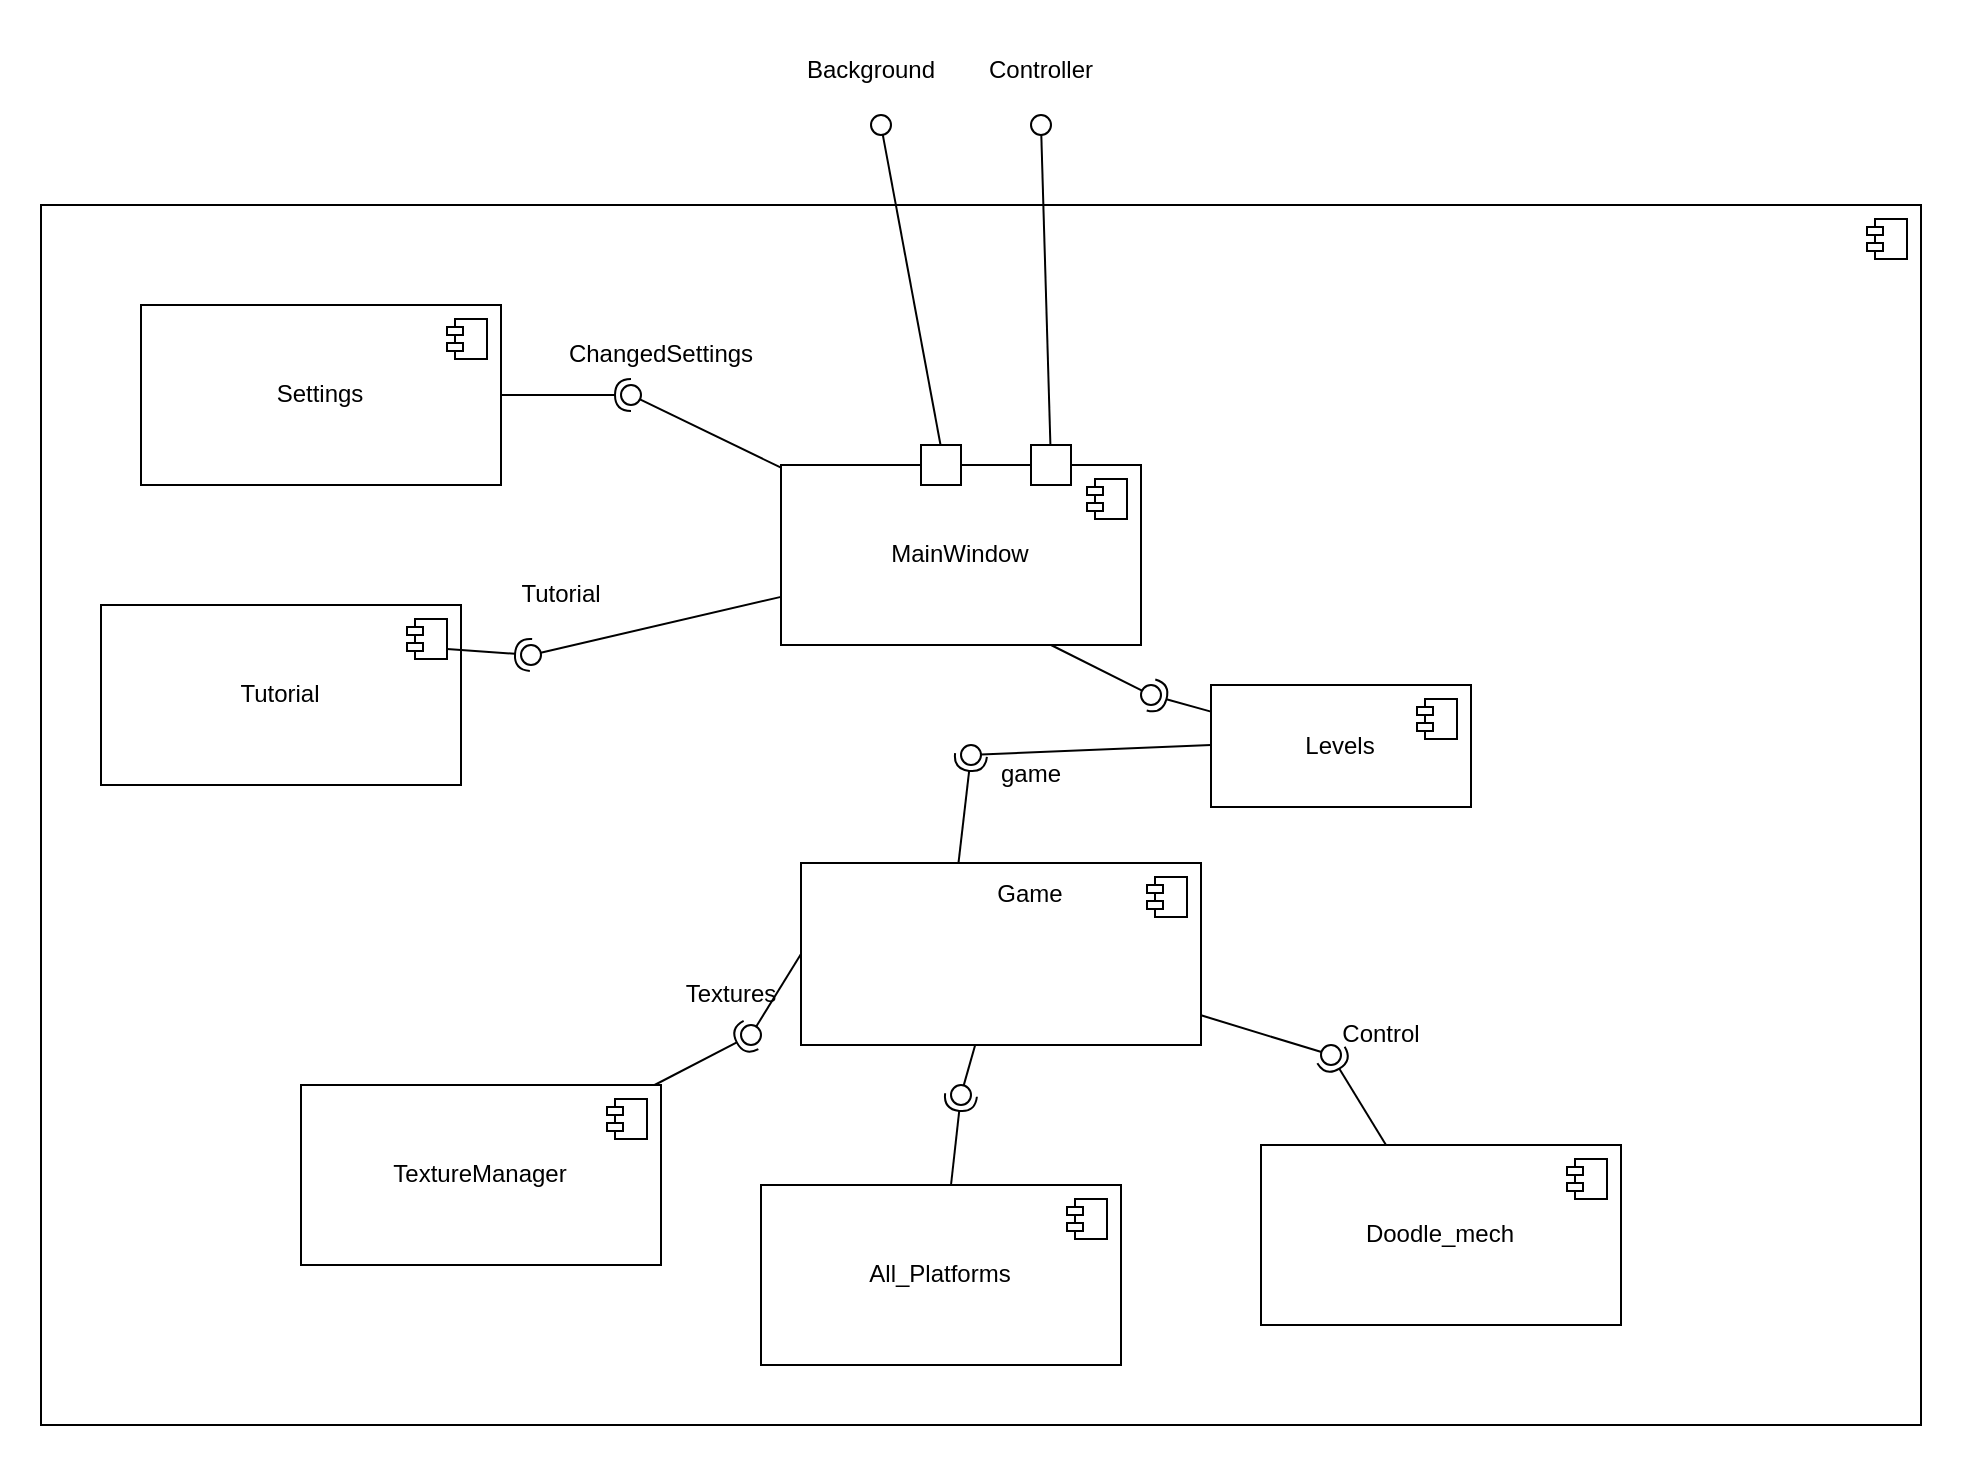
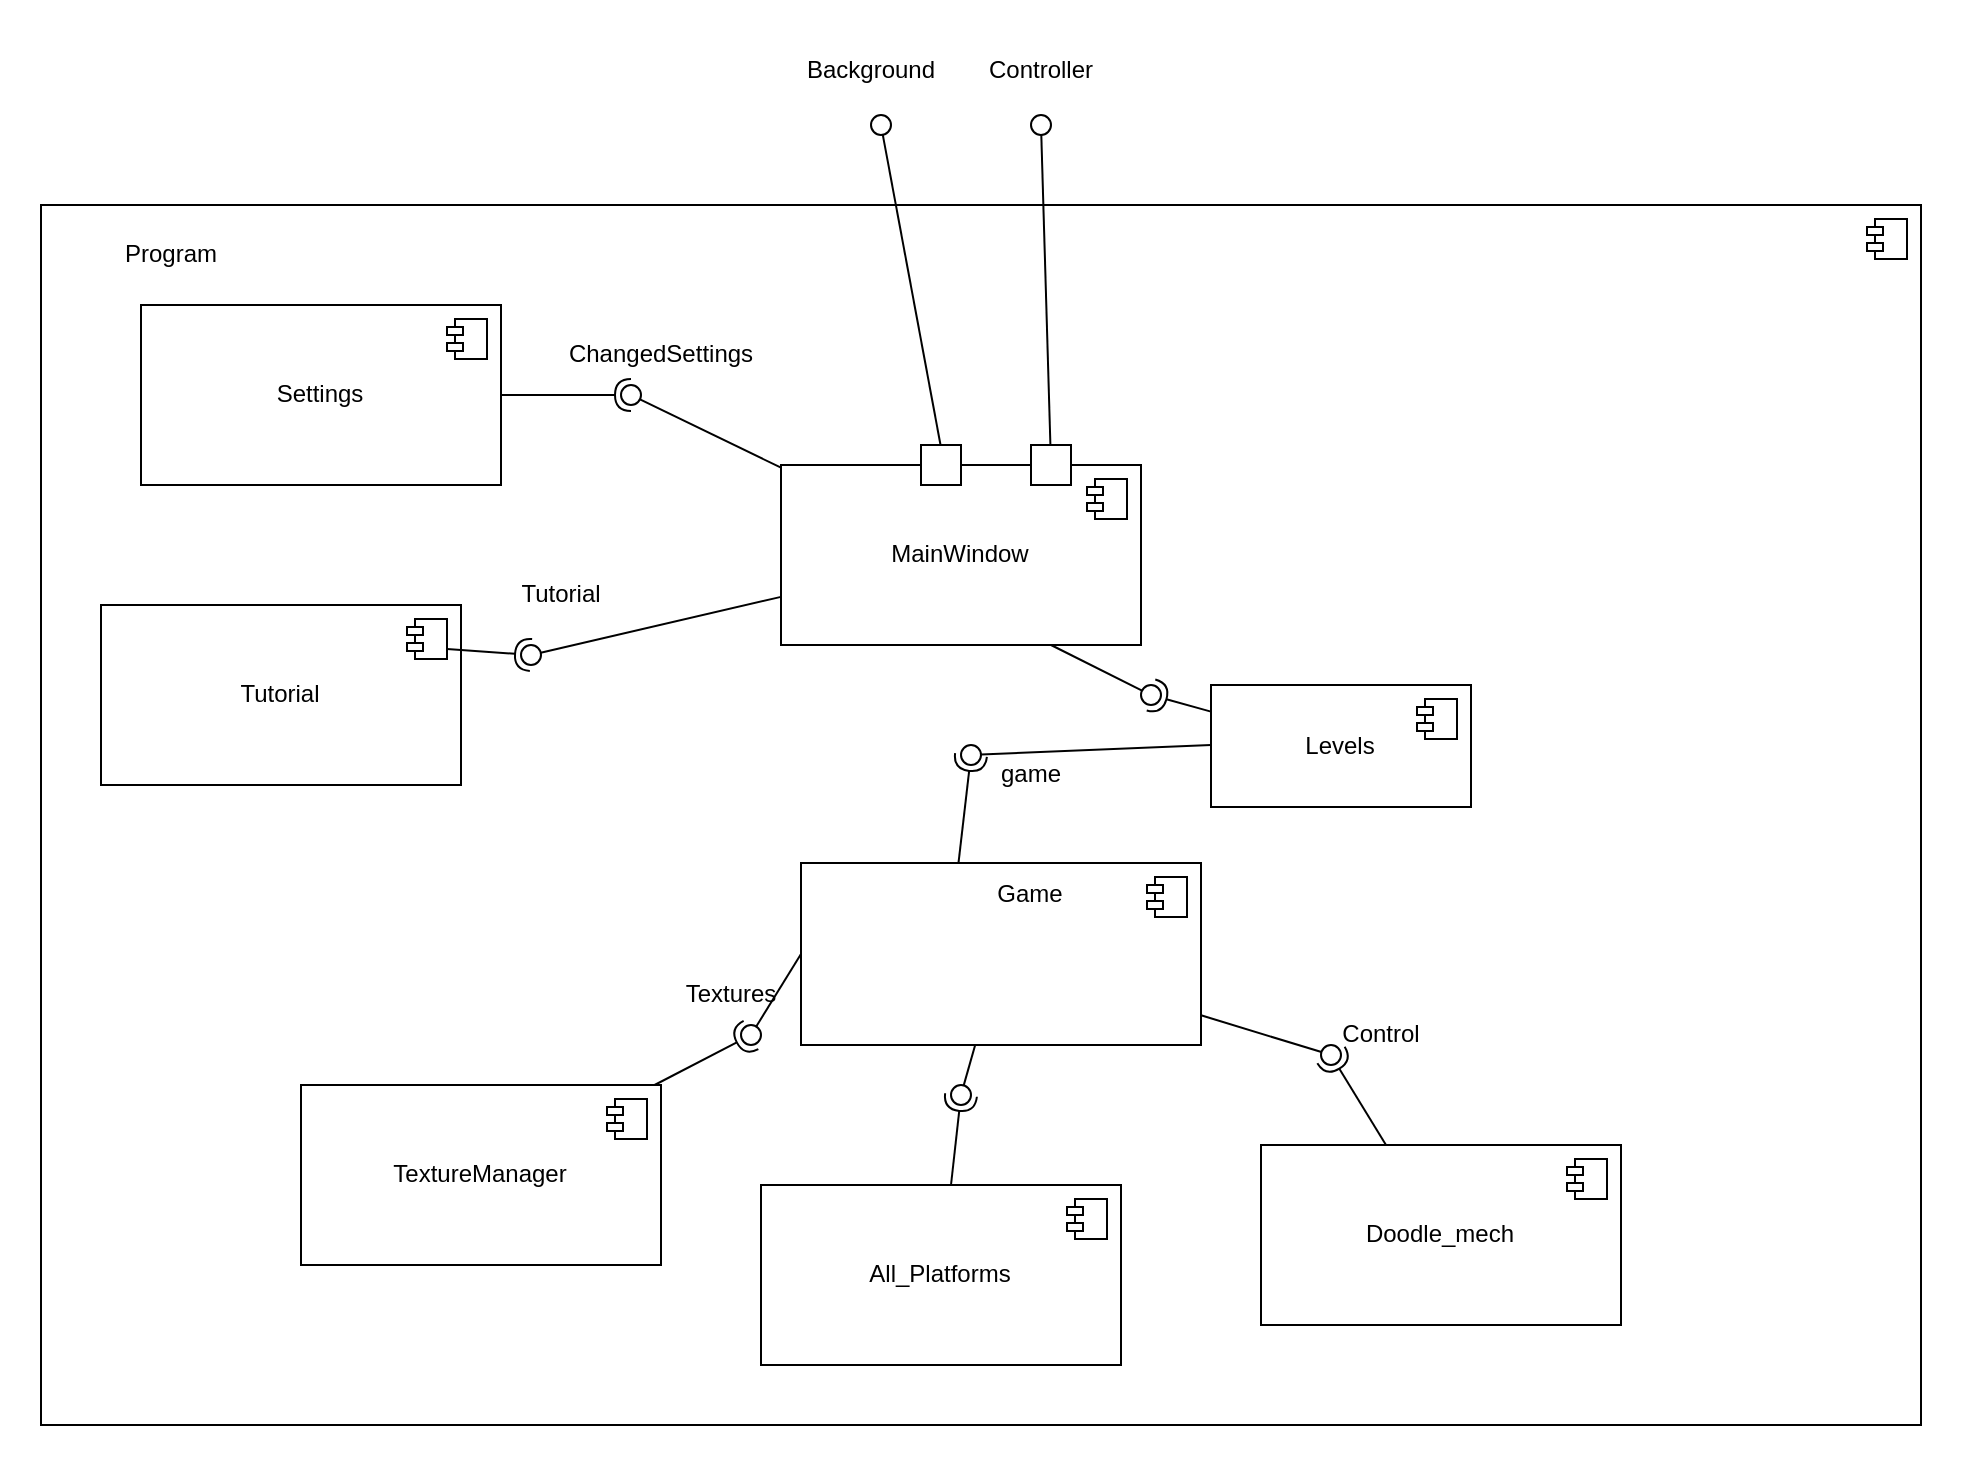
none -> (171, 255)
